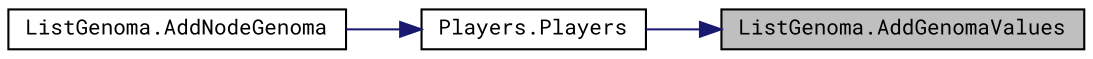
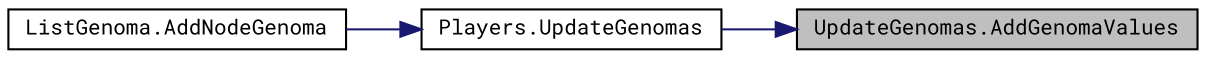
(534, 29) -> (571, 29)
(903, 29) -> (997, 29)
